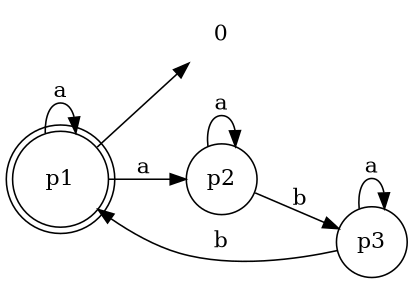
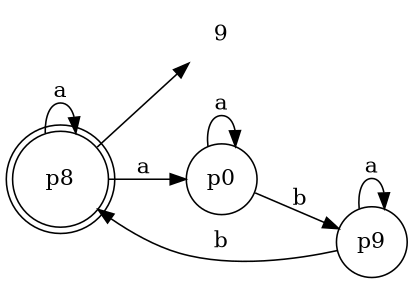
(222, 35) -> (222, 35)
(61, 179) -> (61, 179)
(222, 179) -> (222, 179)
(372, 242) -> (372, 242)
